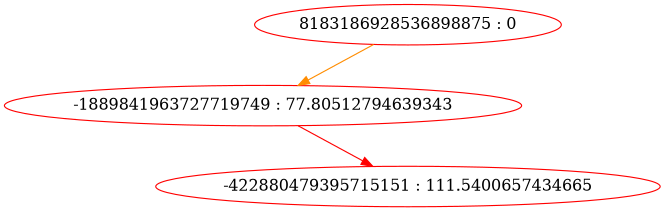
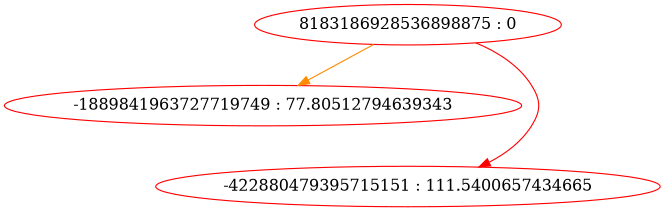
(330, 143) -> (538, 98)
